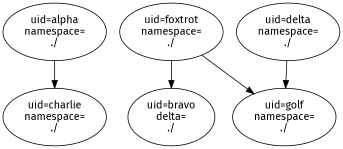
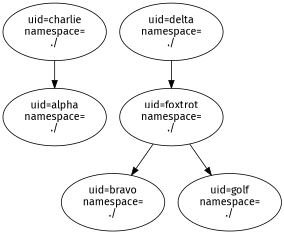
(55, 71) -> (55, 71)
(286, 71) -> (171, 71)
(171, 117) -> (113, 202)
